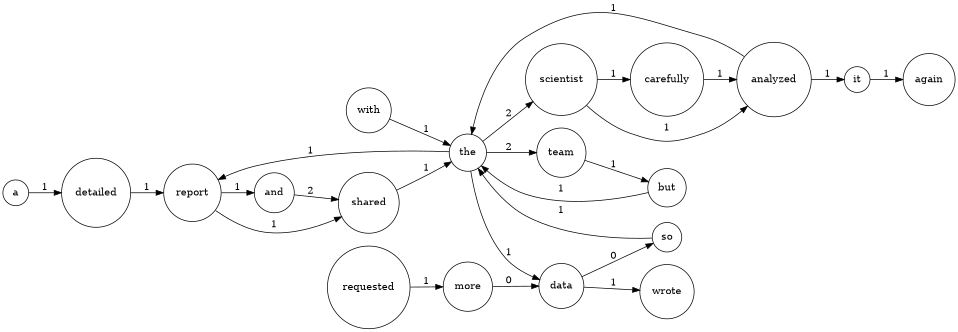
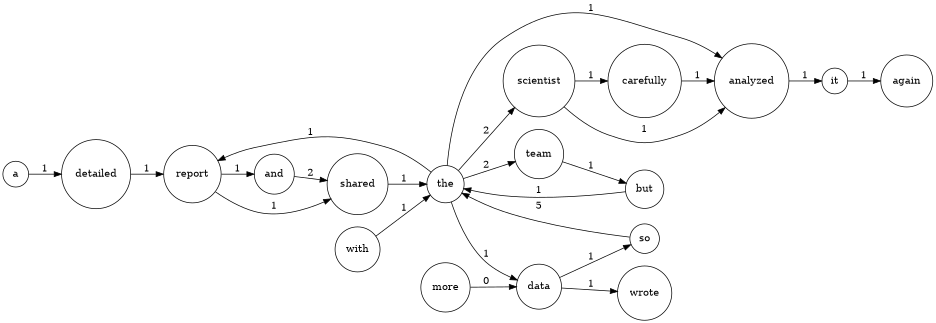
(583, 14) -> (540, 20)
(561, 210) -> (539, 206)
(614, 256) -> (591, 257)
(369, 287) -> none
